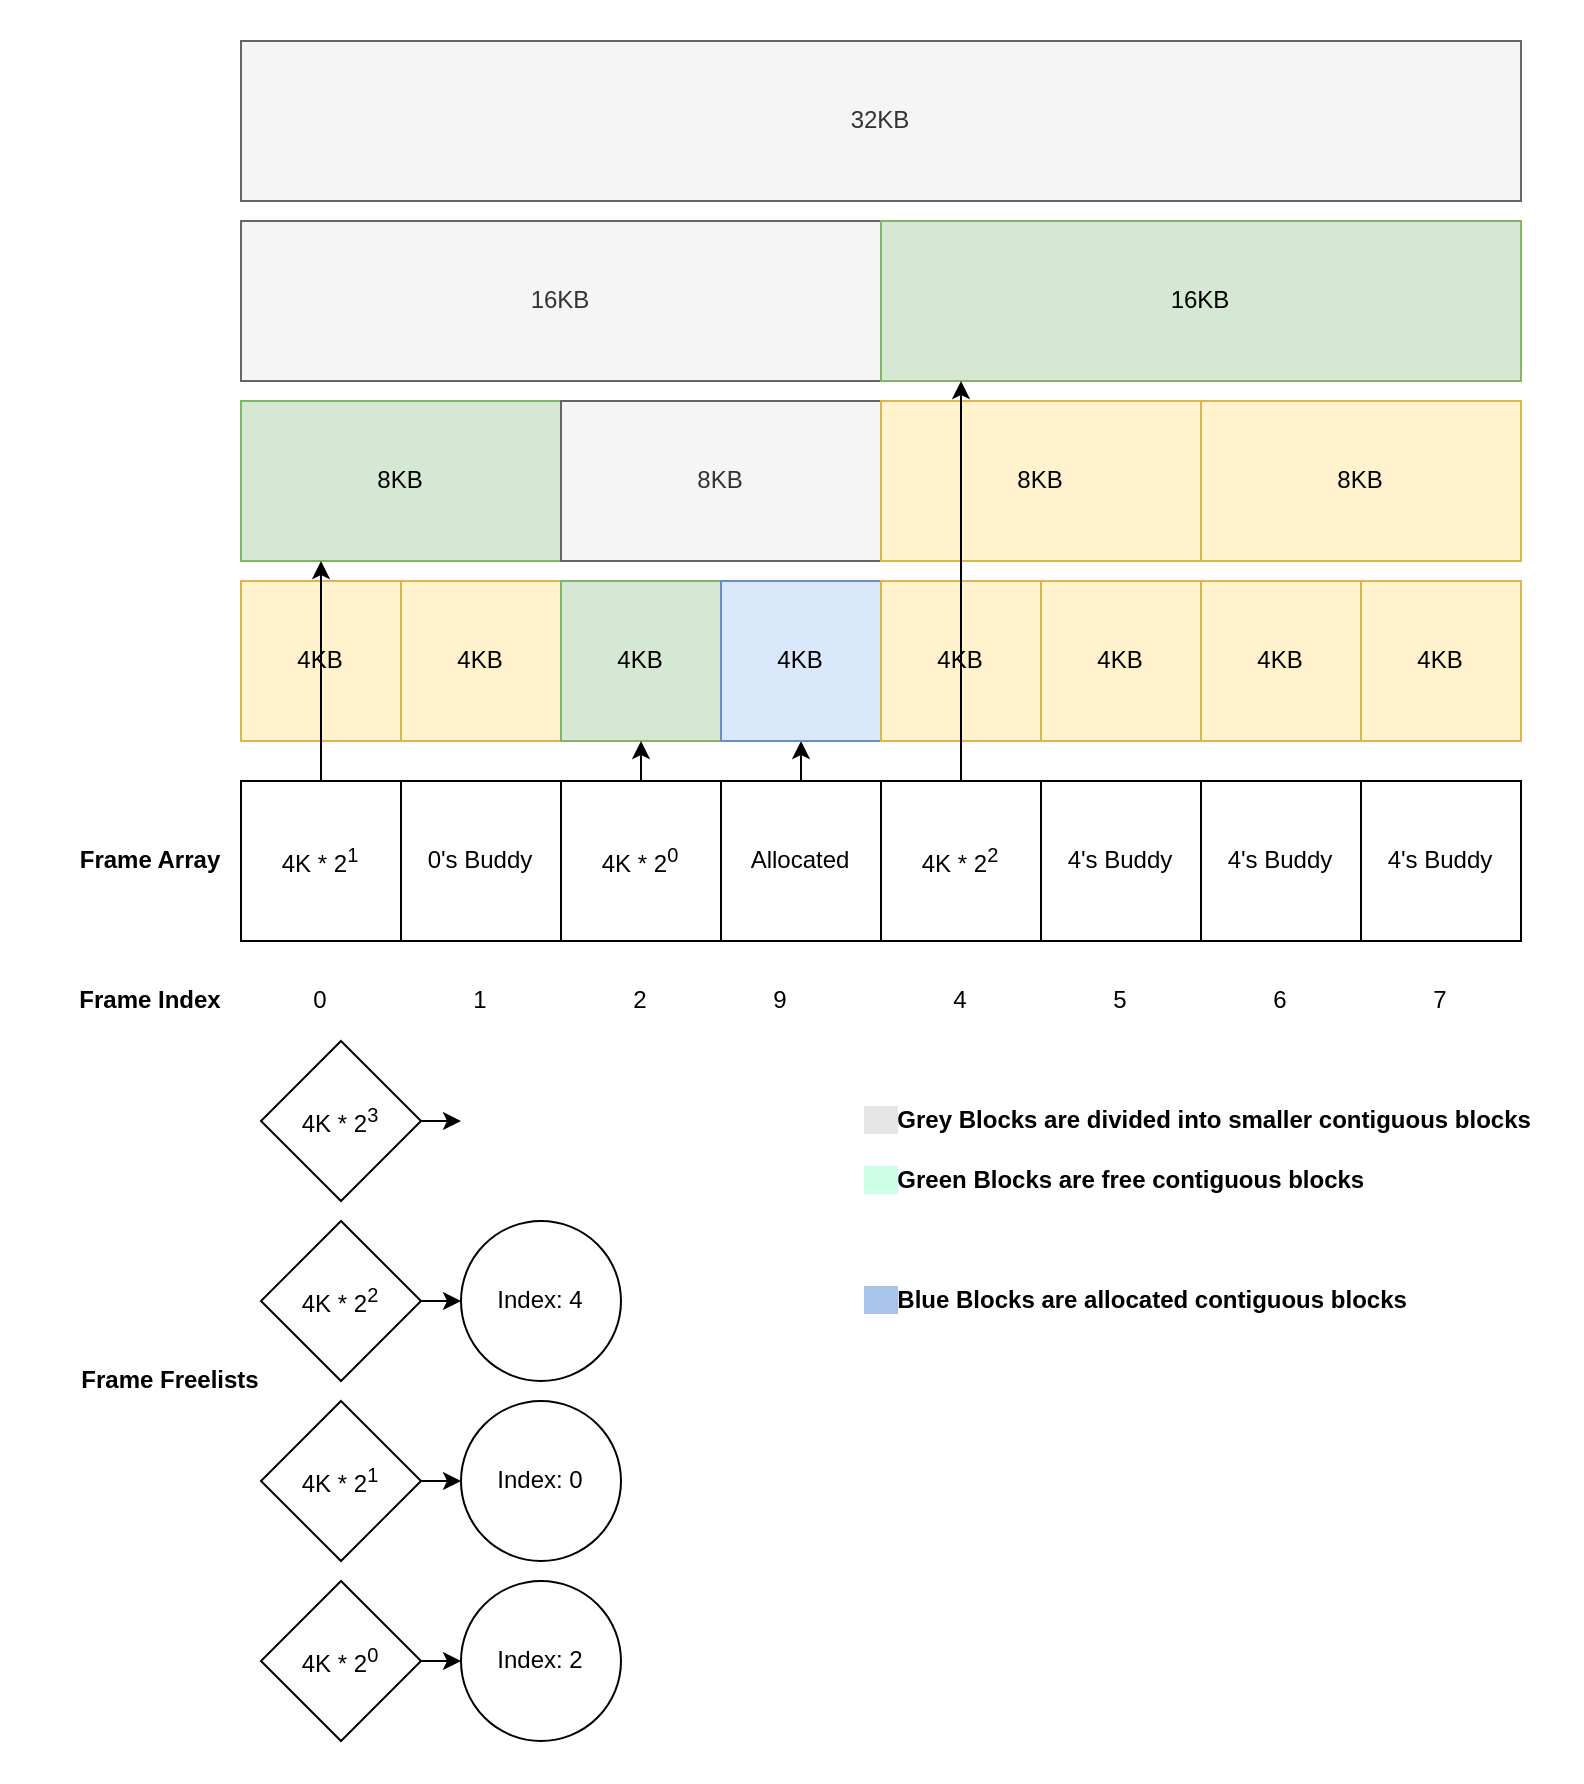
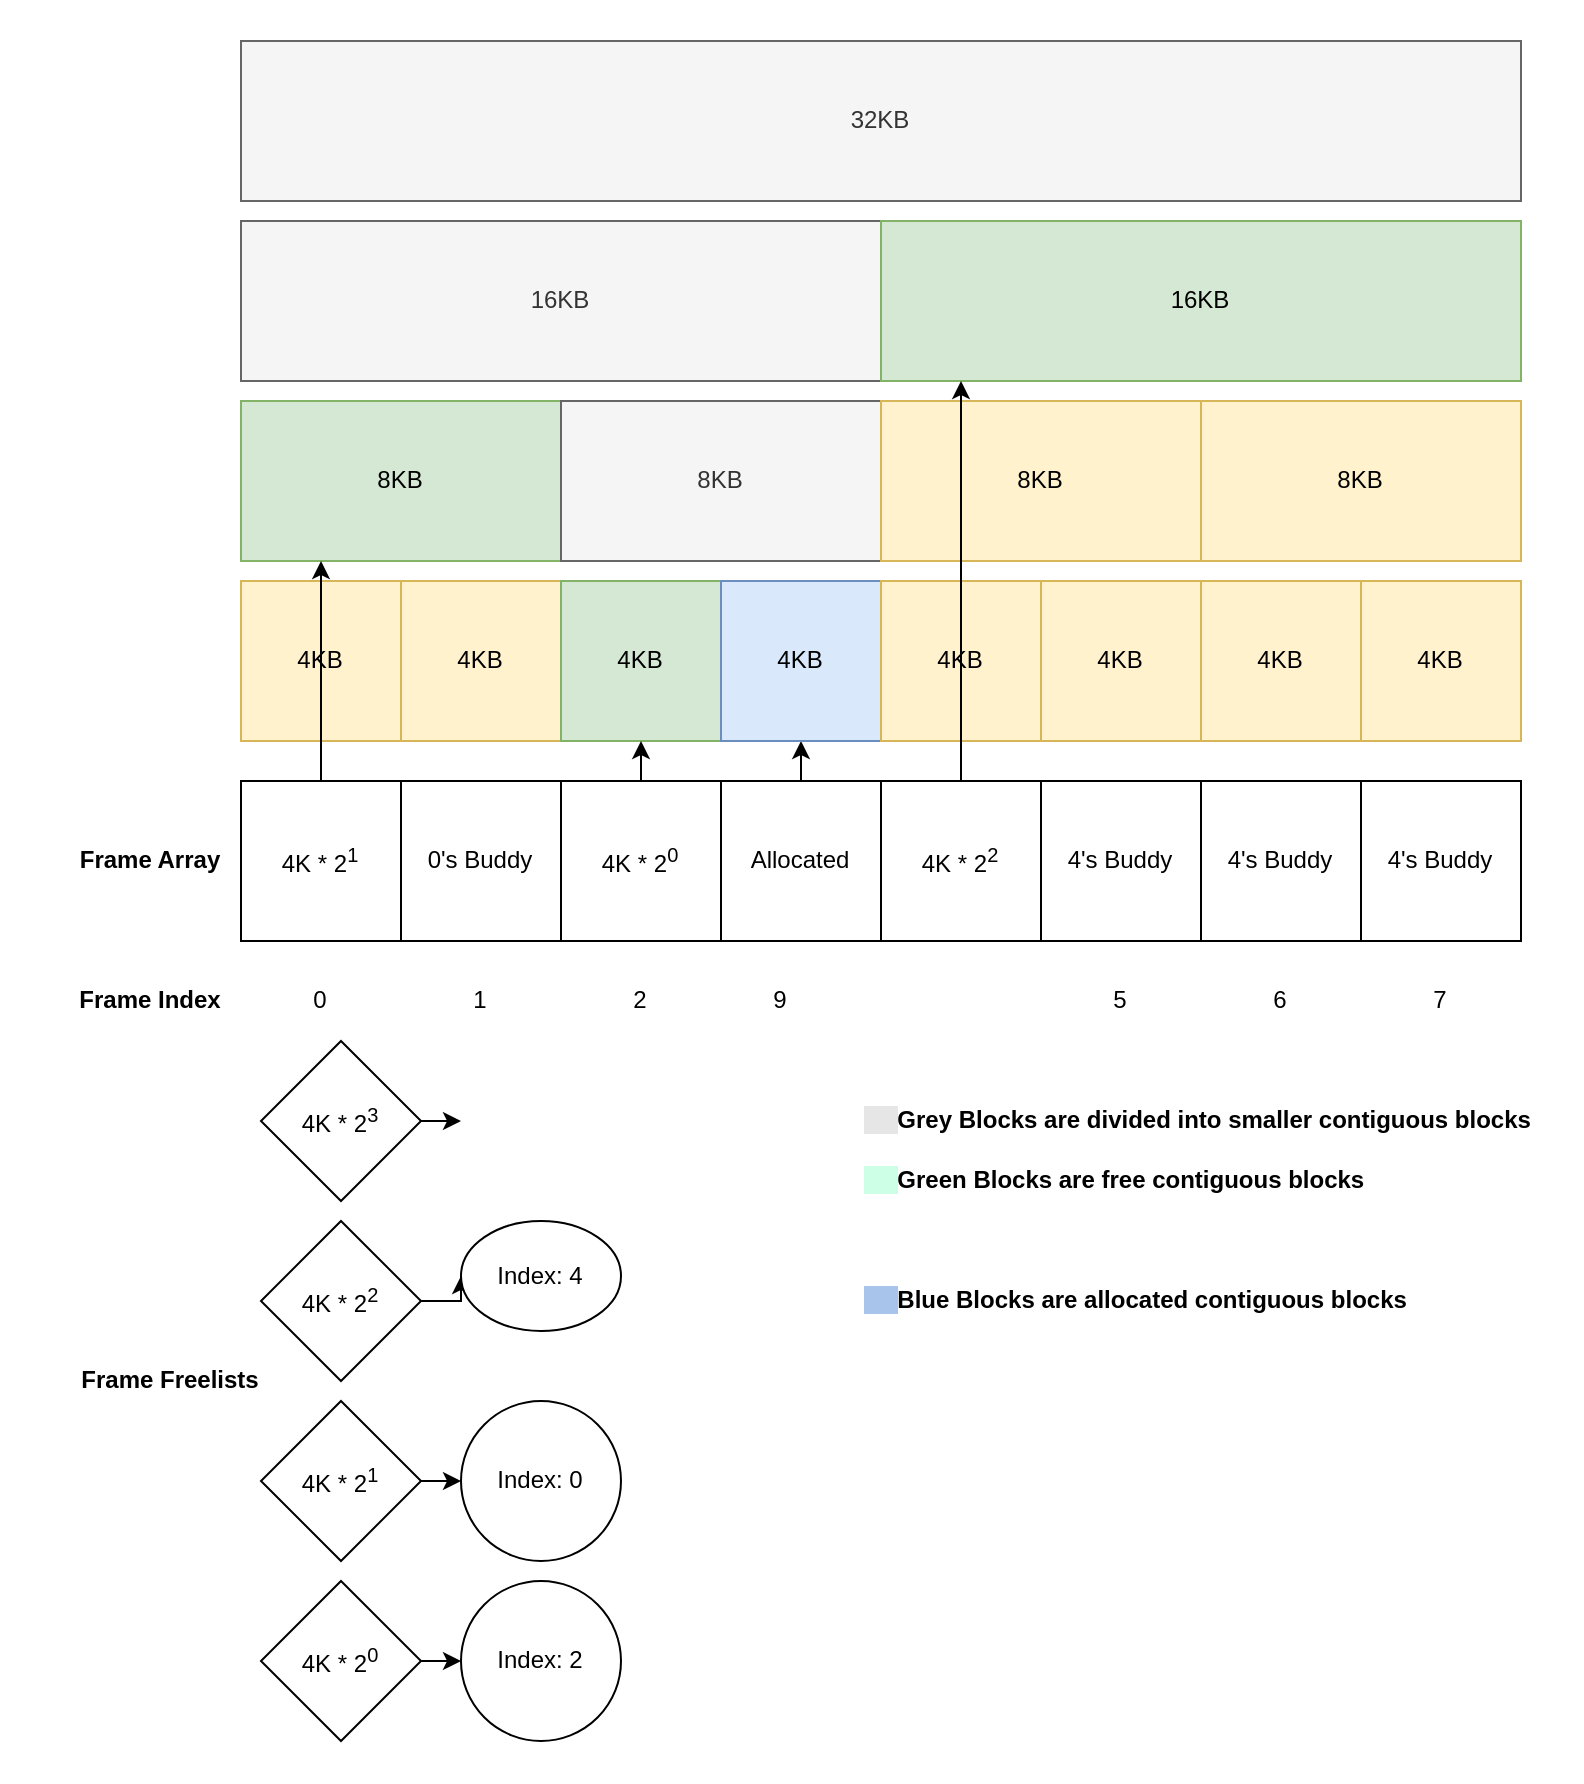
(961, 1001) -> none
(541, 1301) -> (541, 1276)
